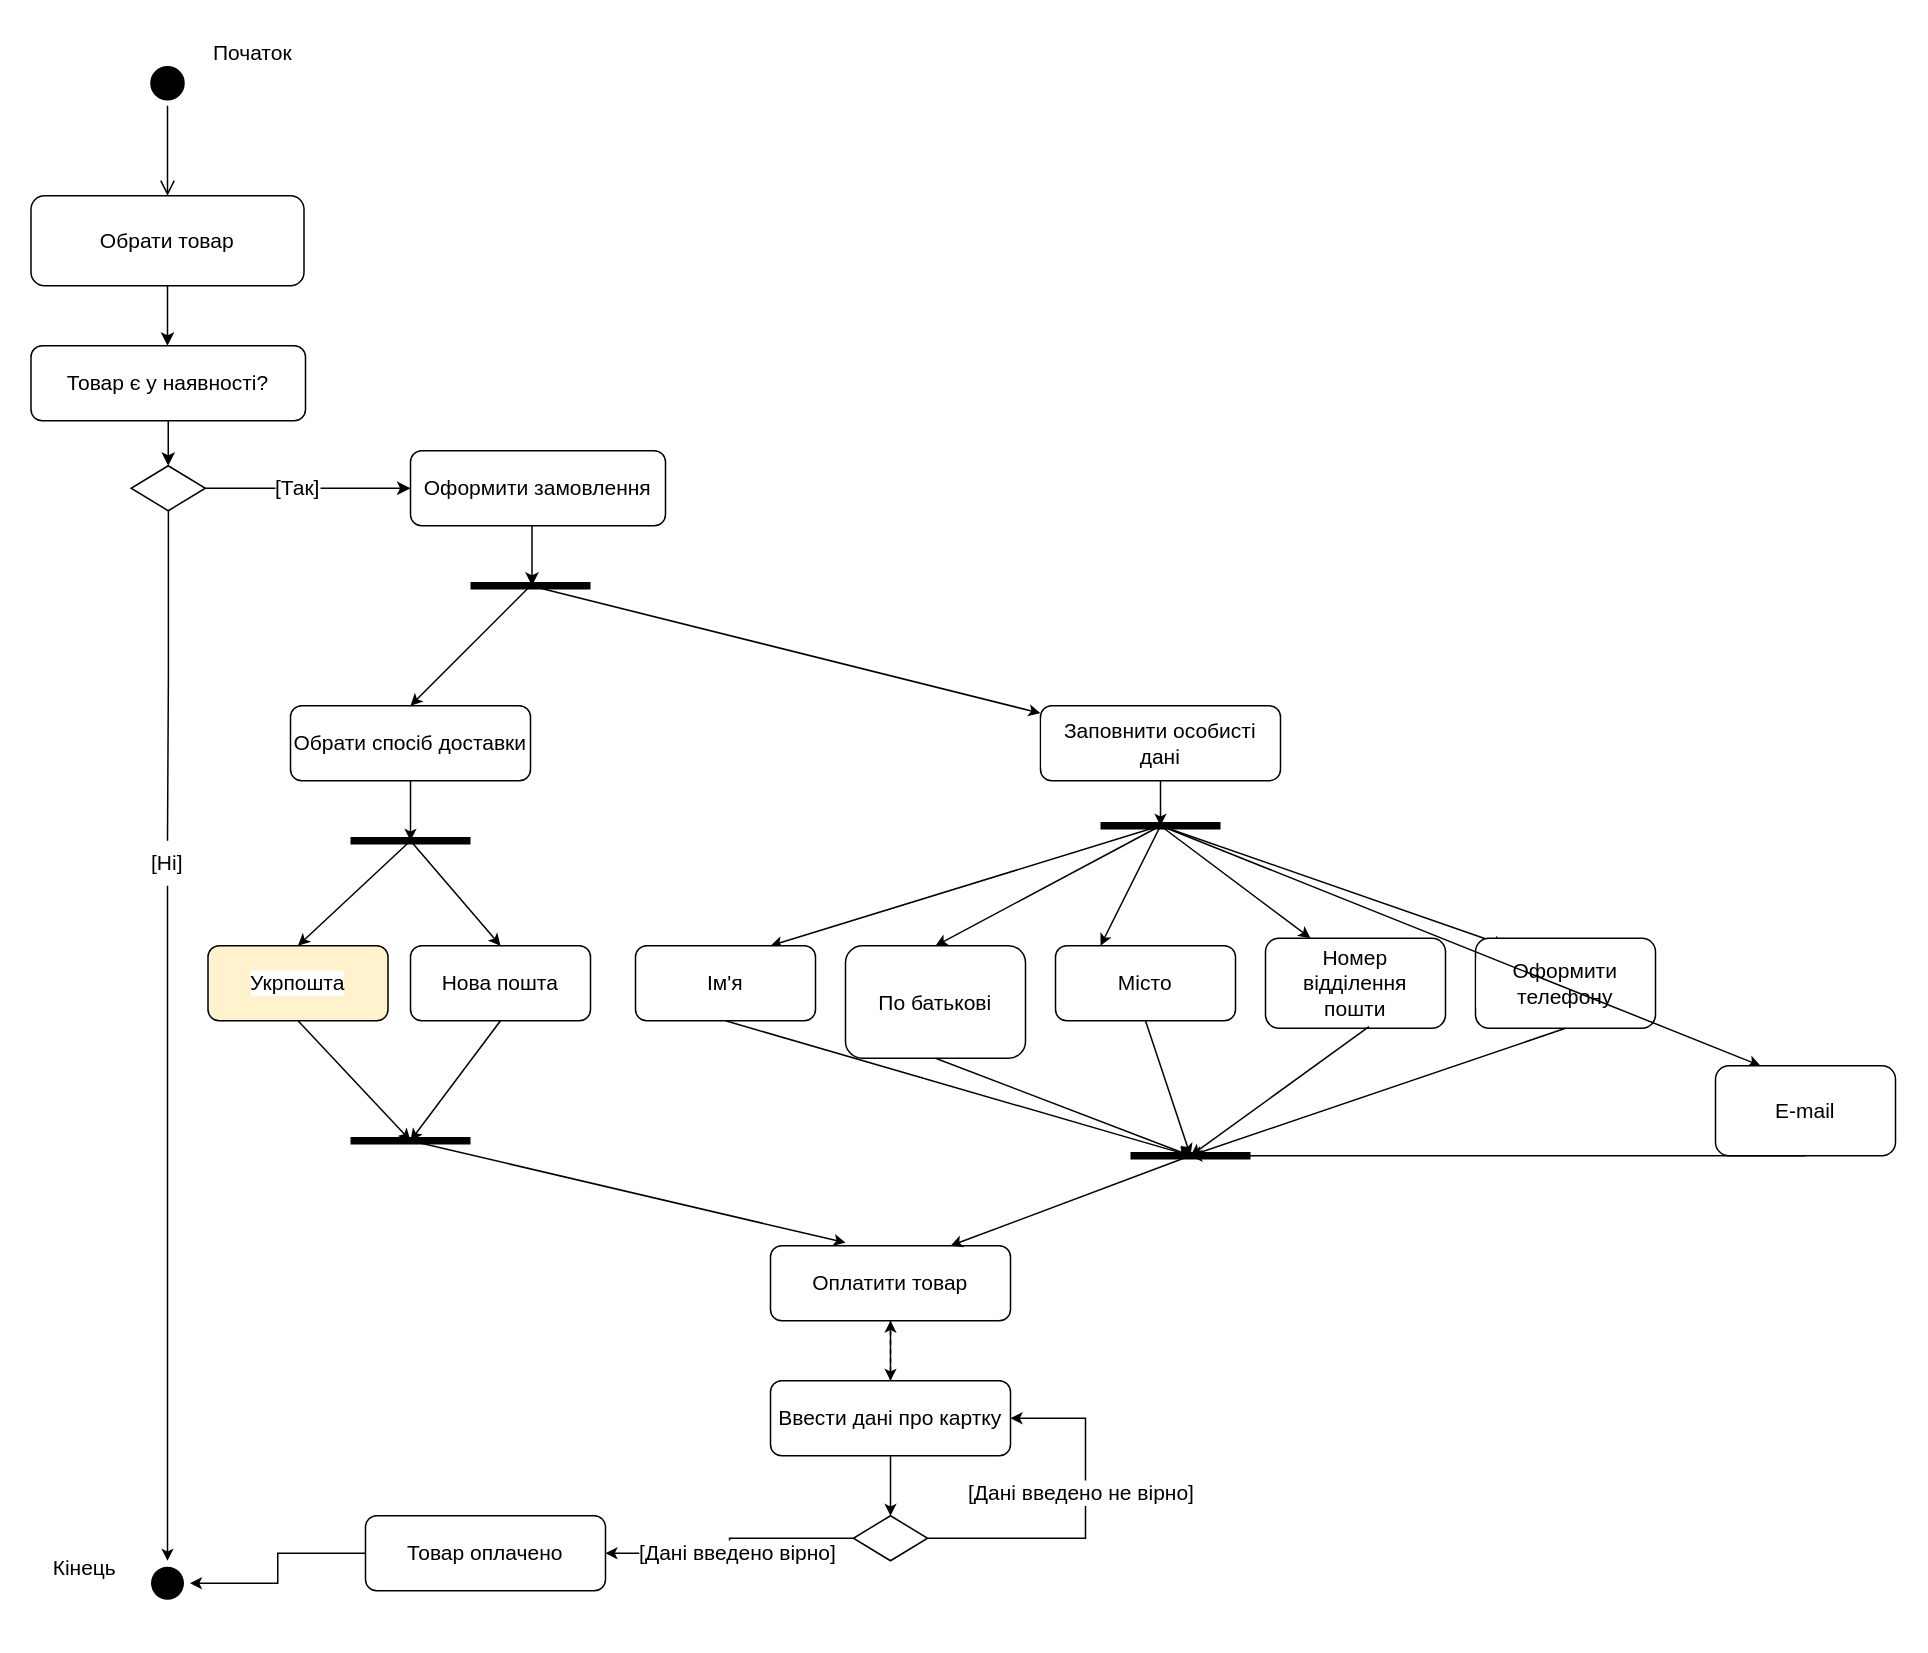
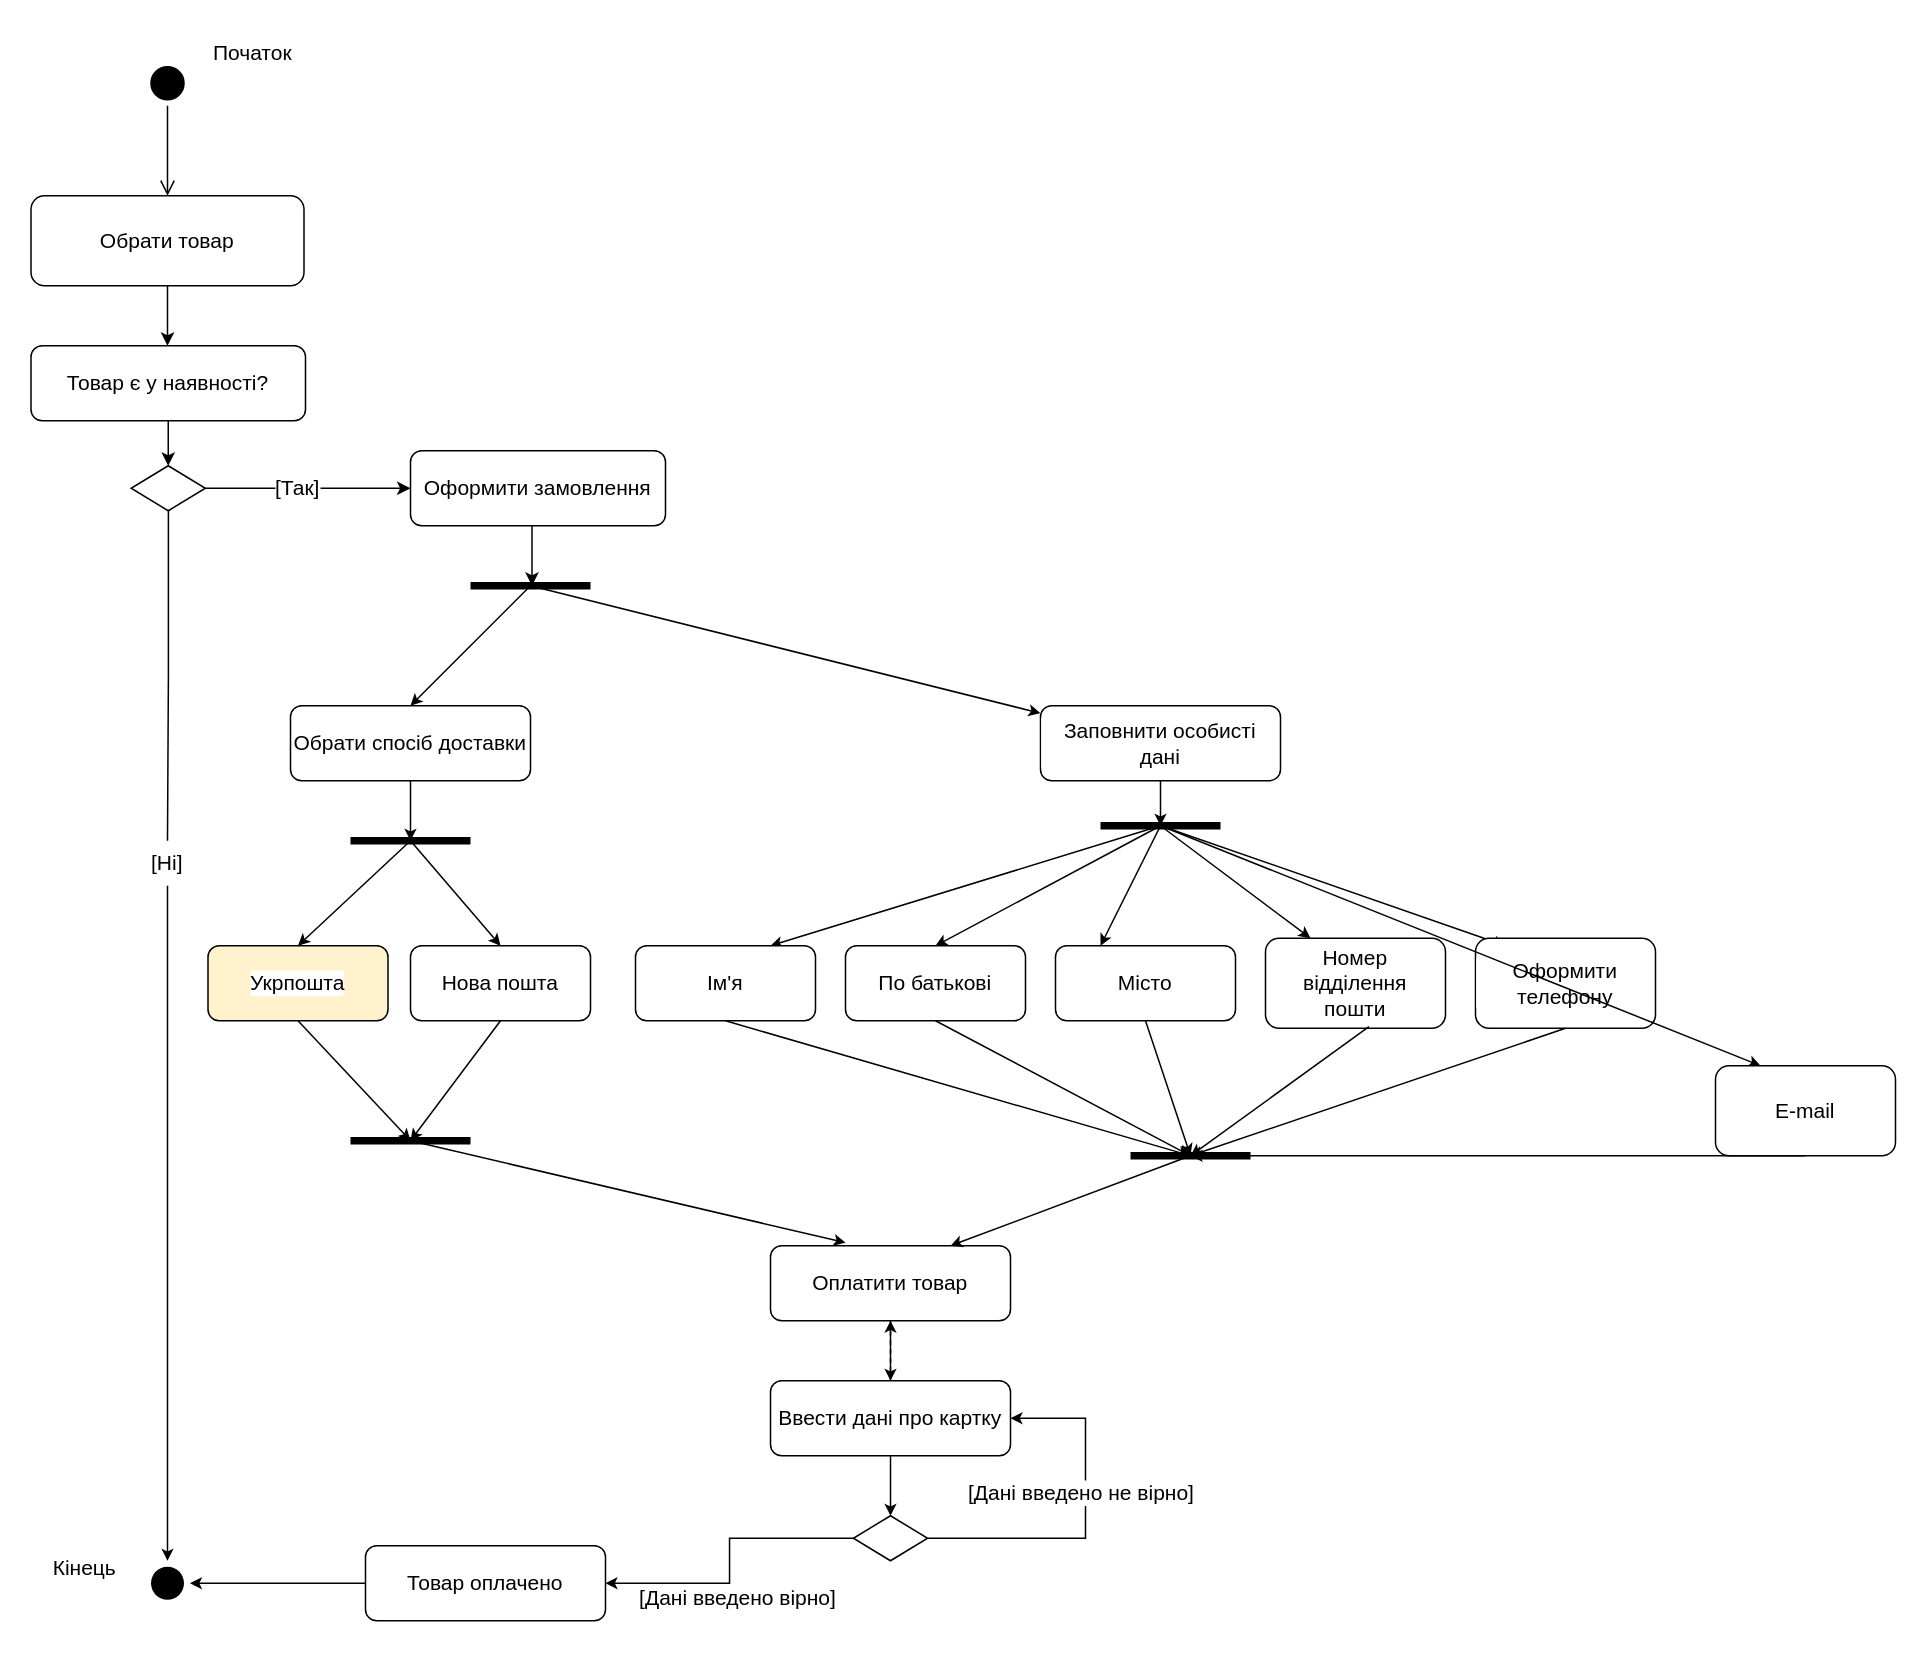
(935, 1002) -> (935, 983)
(485, 1553) -> (485, 1583)
(737, 1553) -> (737, 1598)
